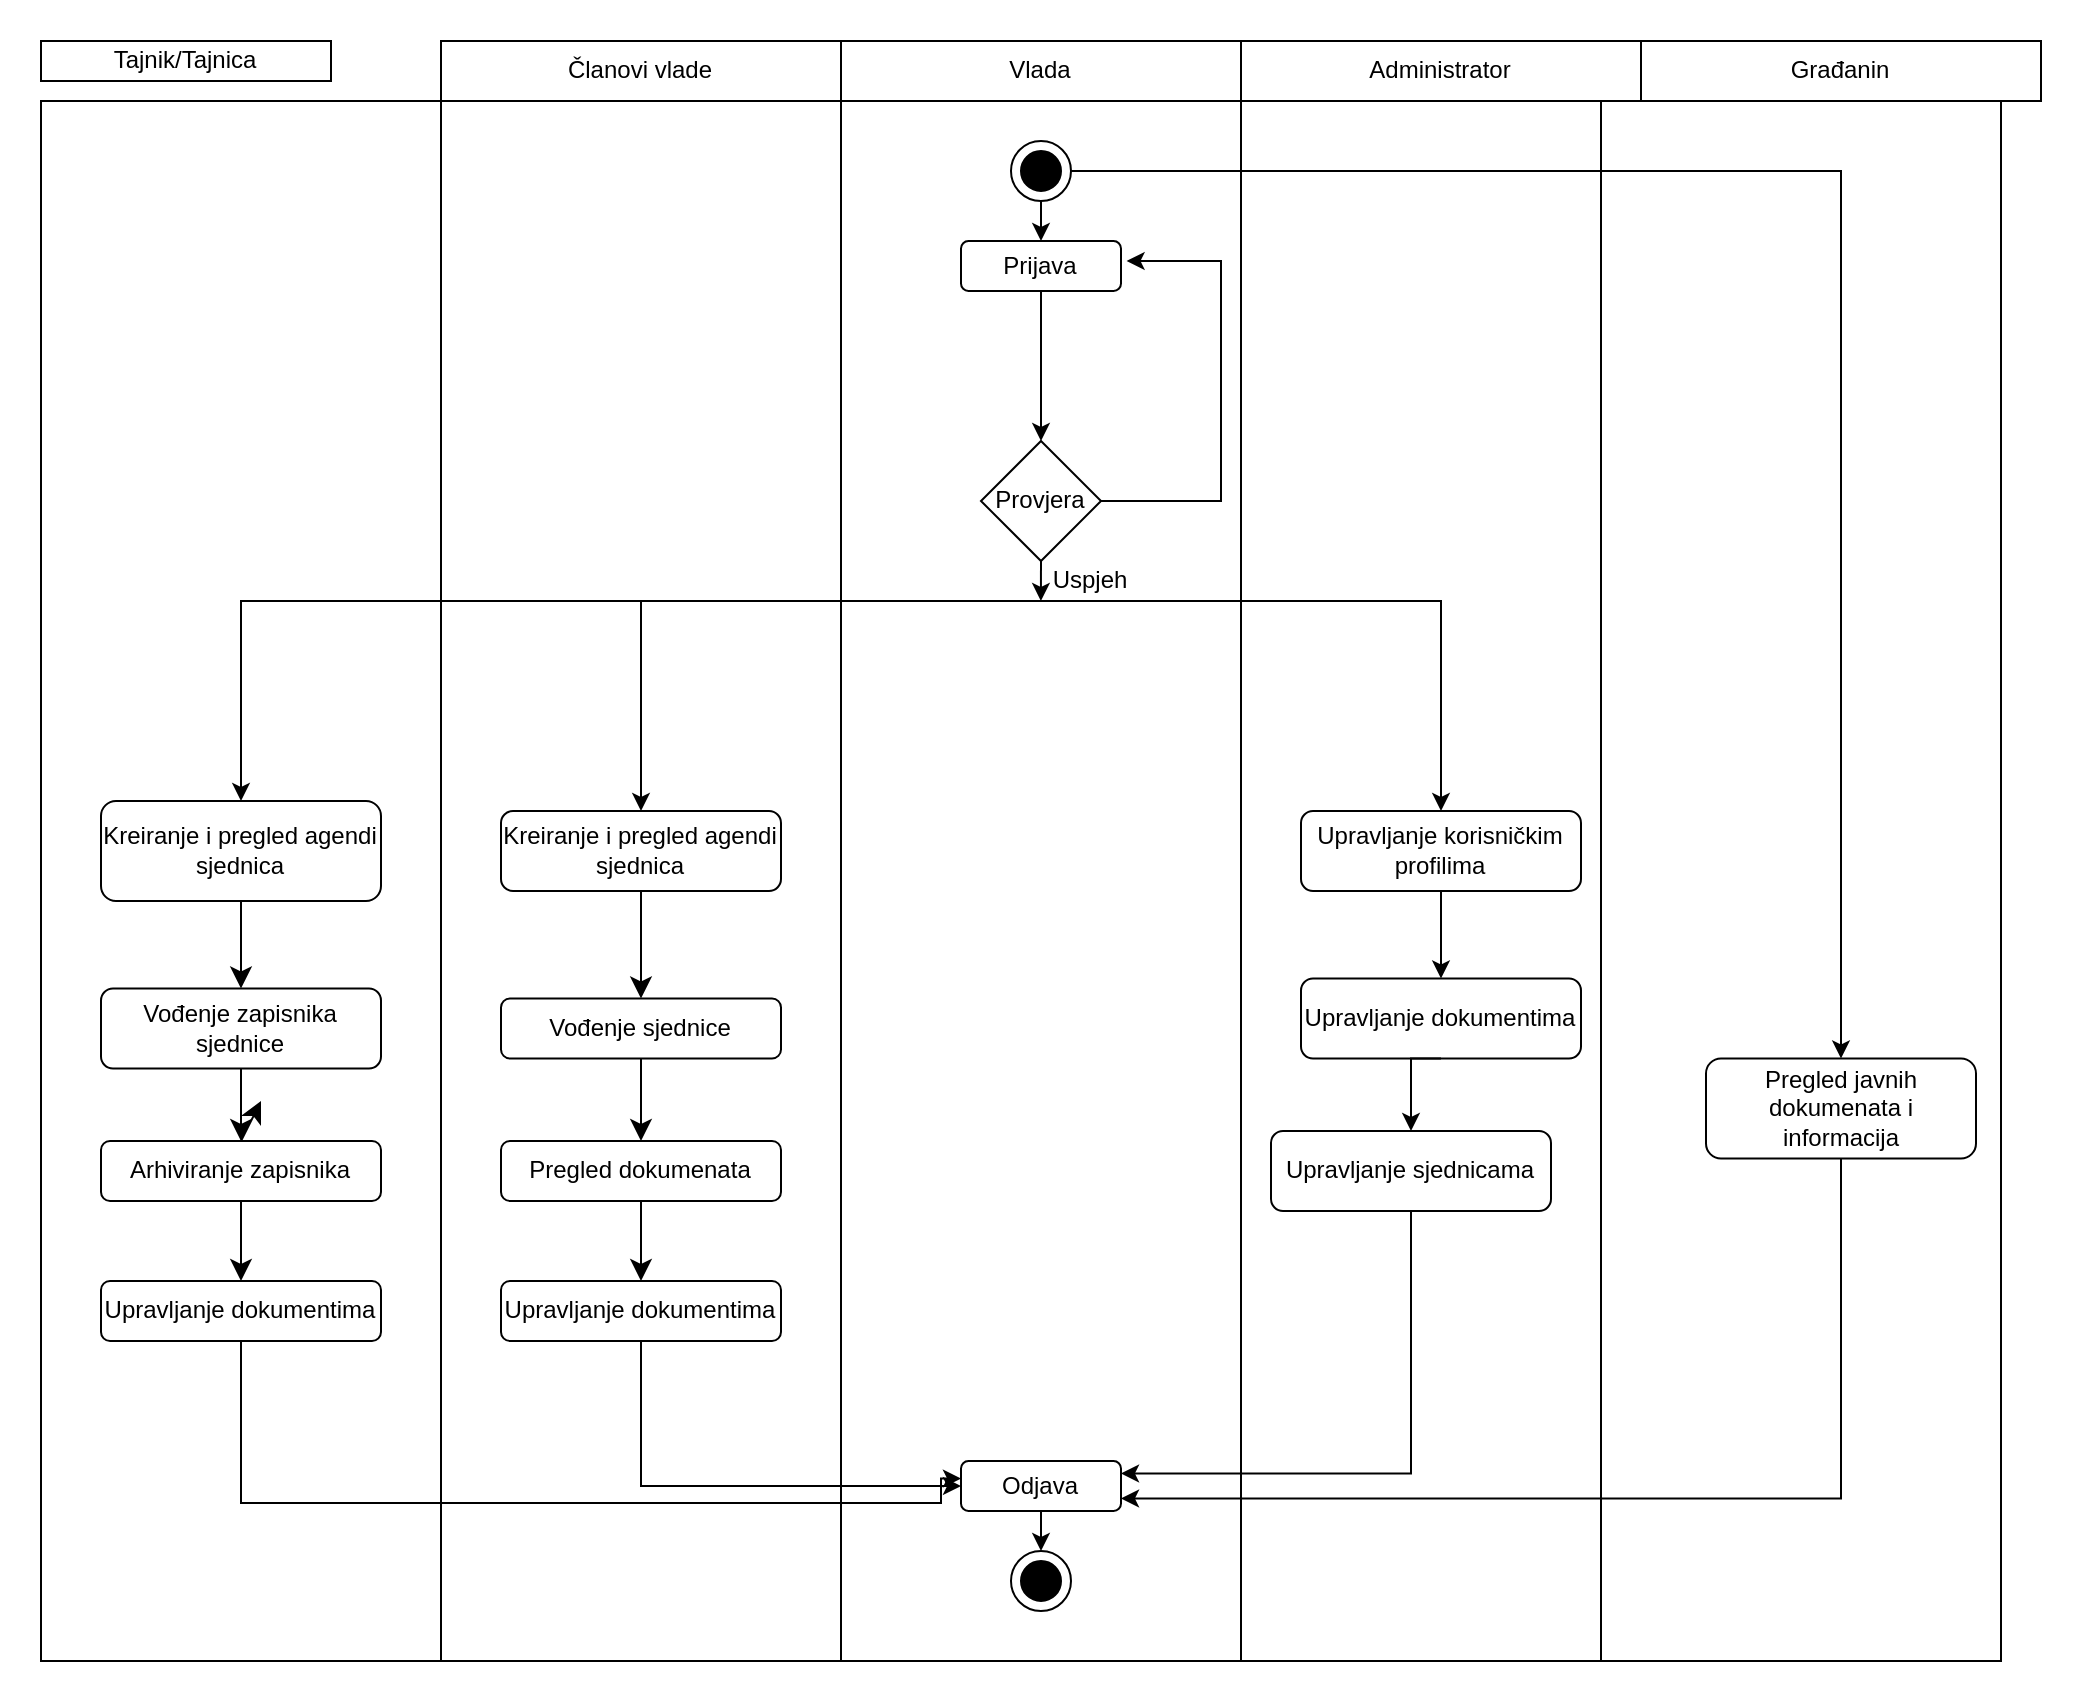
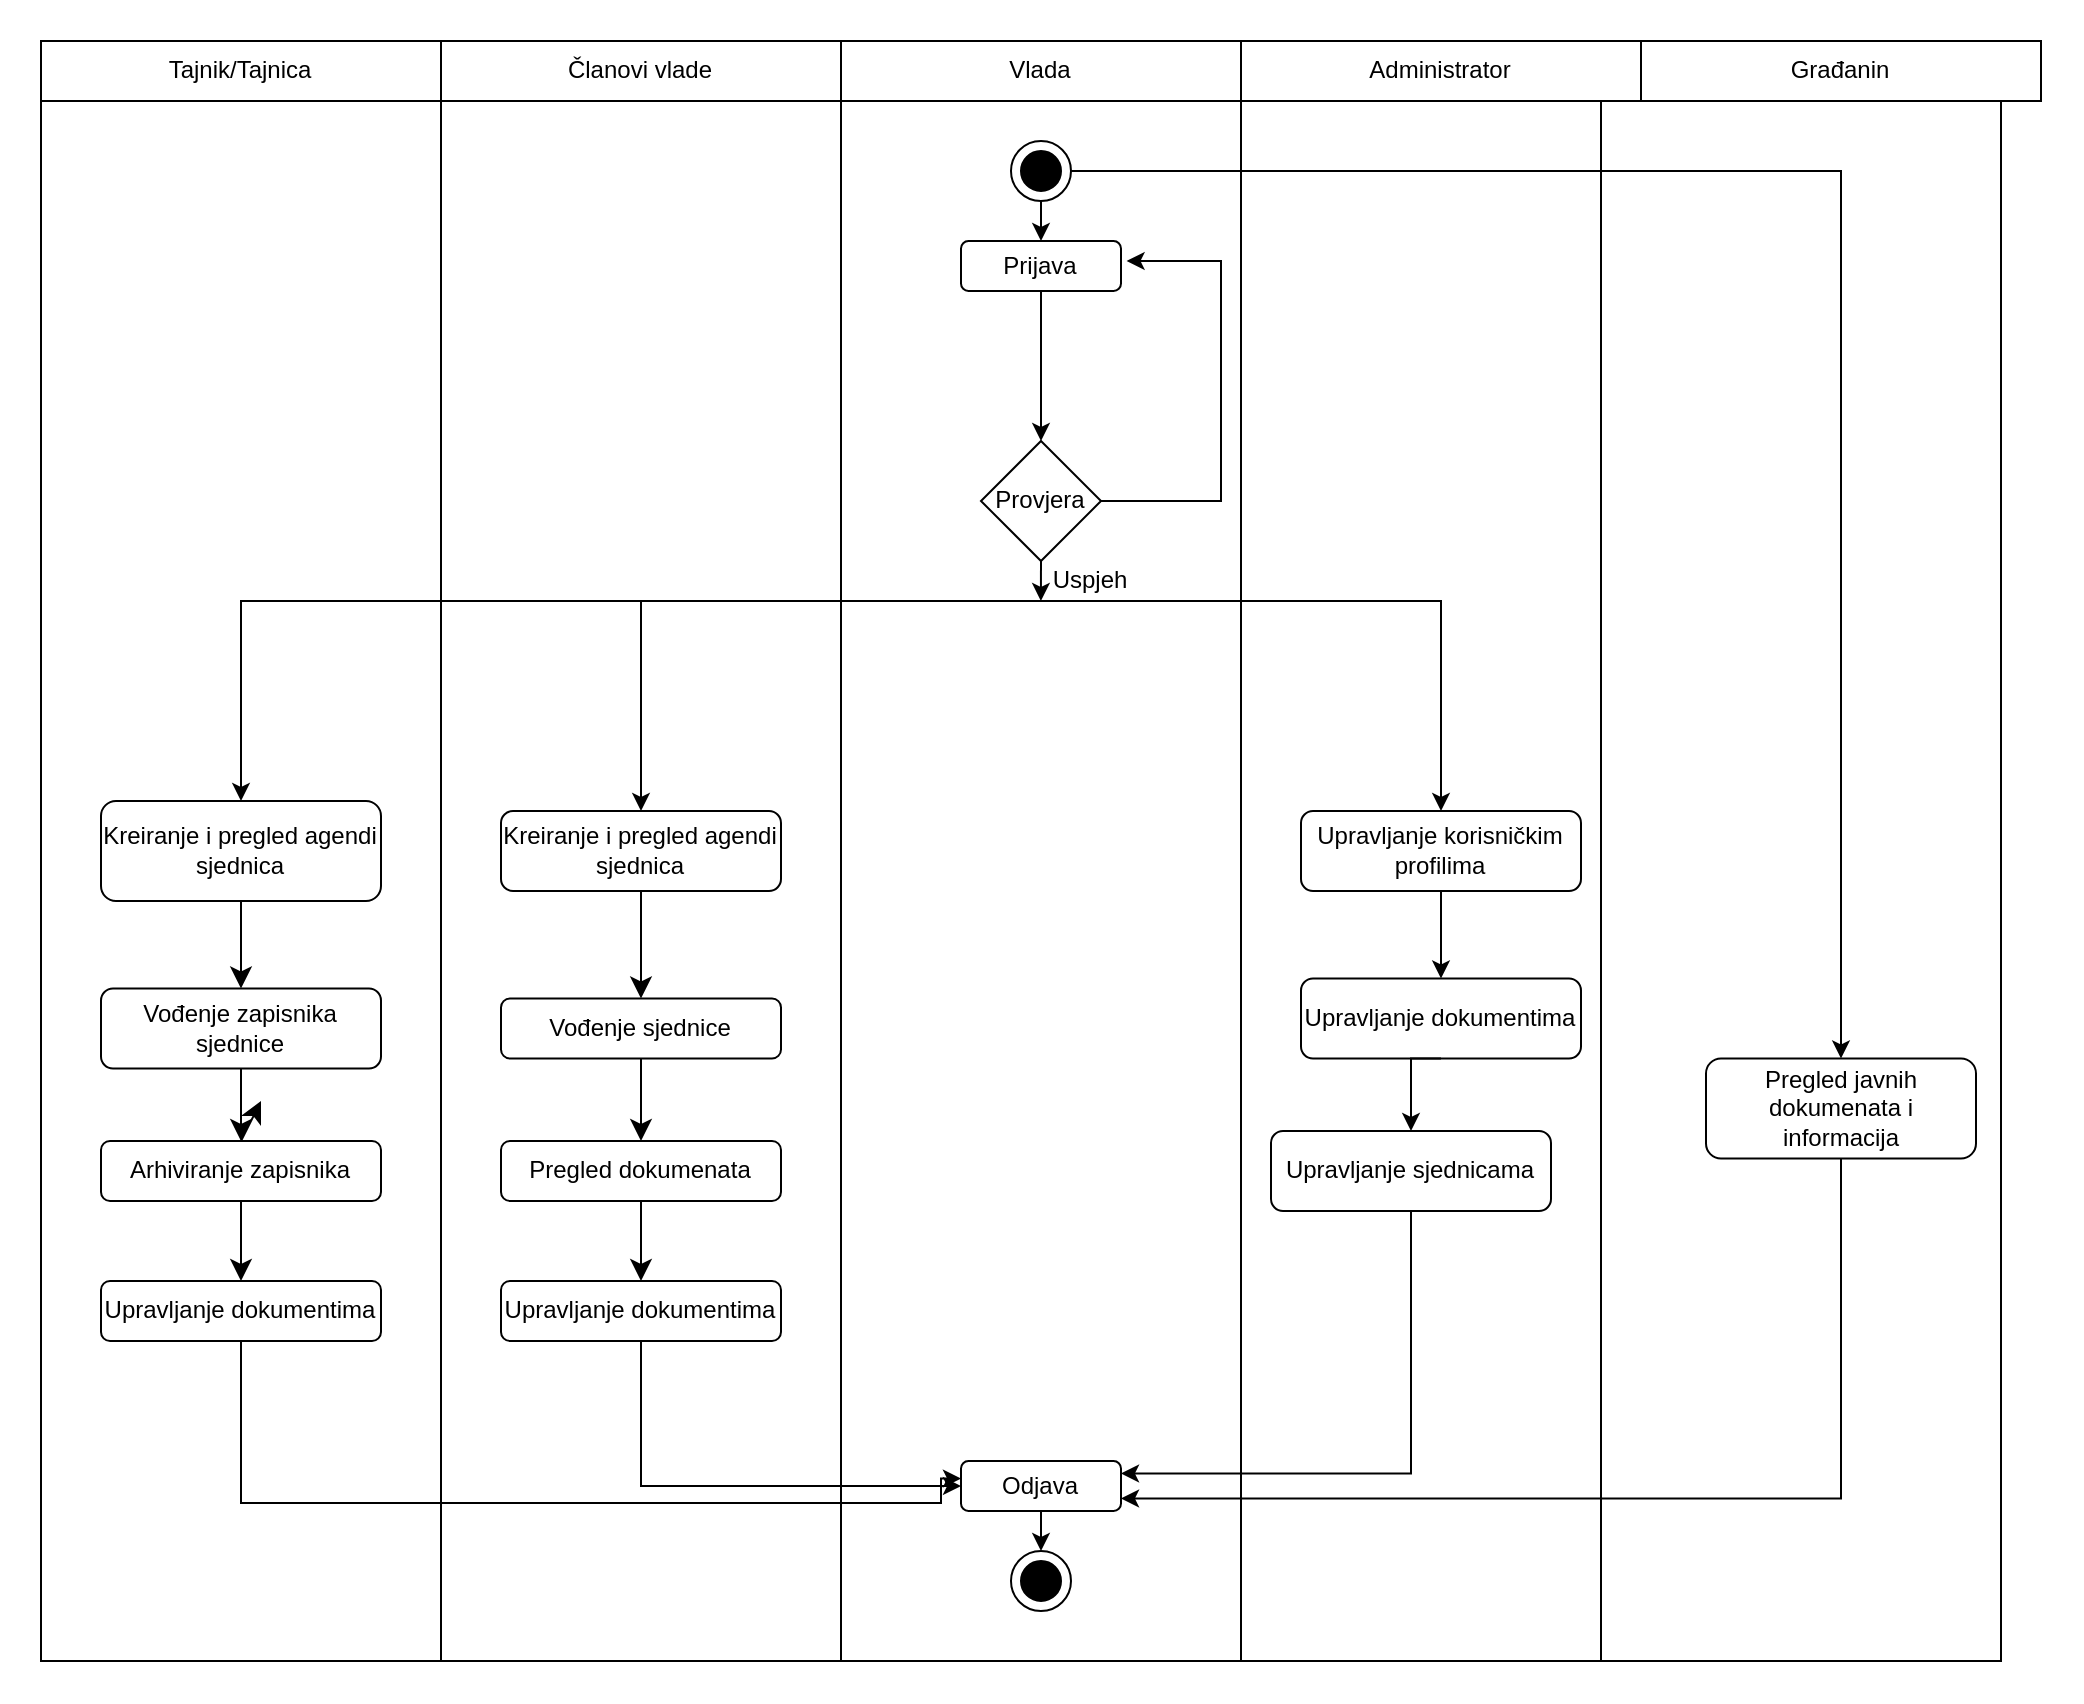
(186, 61) -> (241, 71)
